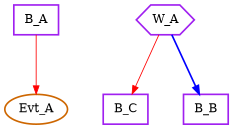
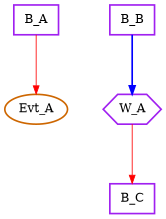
(184, 61) -> (132, 60)
